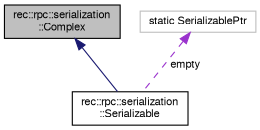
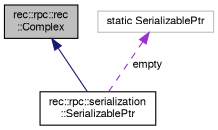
(62, 22) -> (41, 22)
(130, 108) -> (98, 108)
